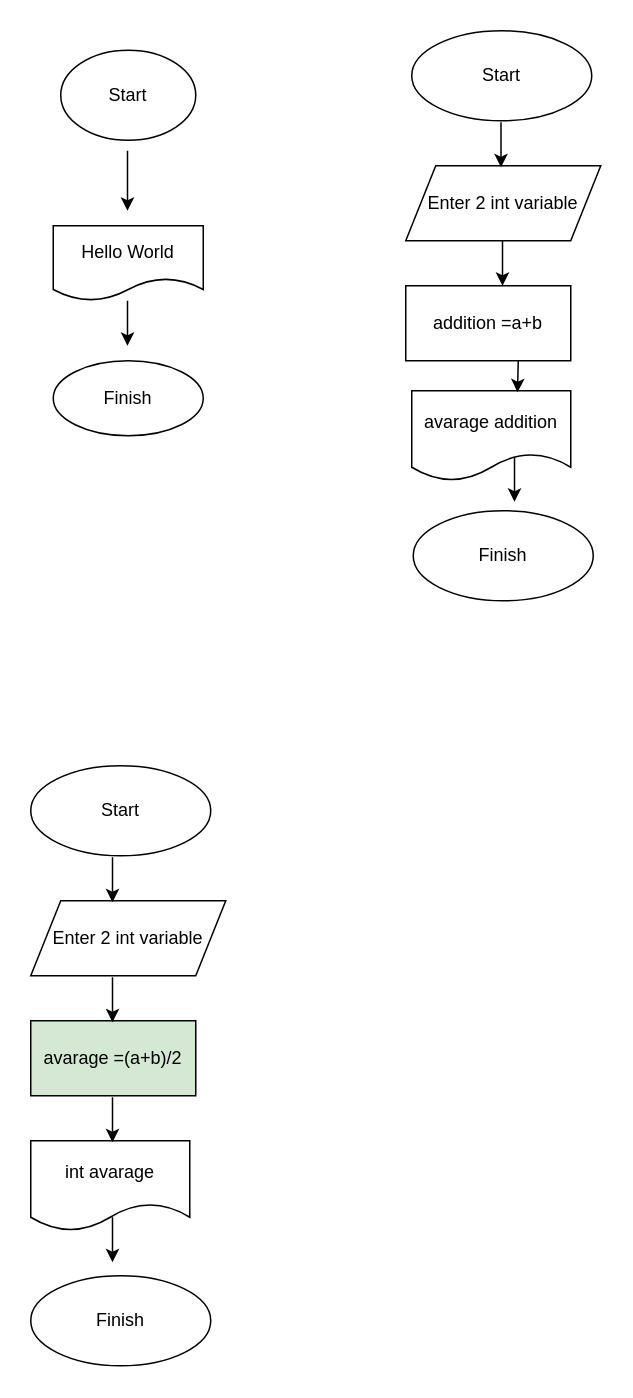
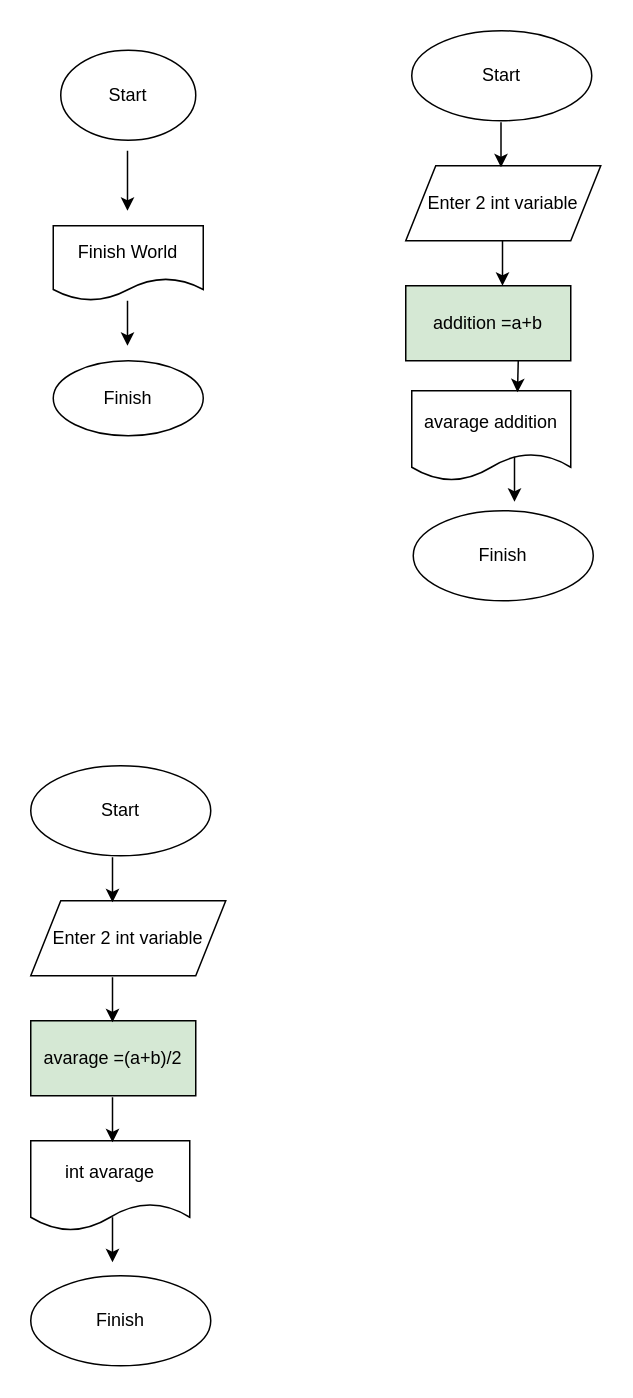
(128, 253) -> (128, 253)
(488, 323) -> (488, 323)
